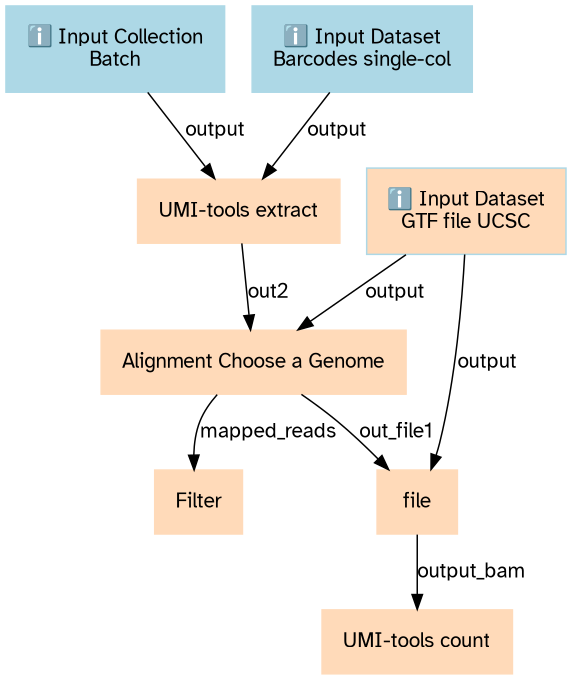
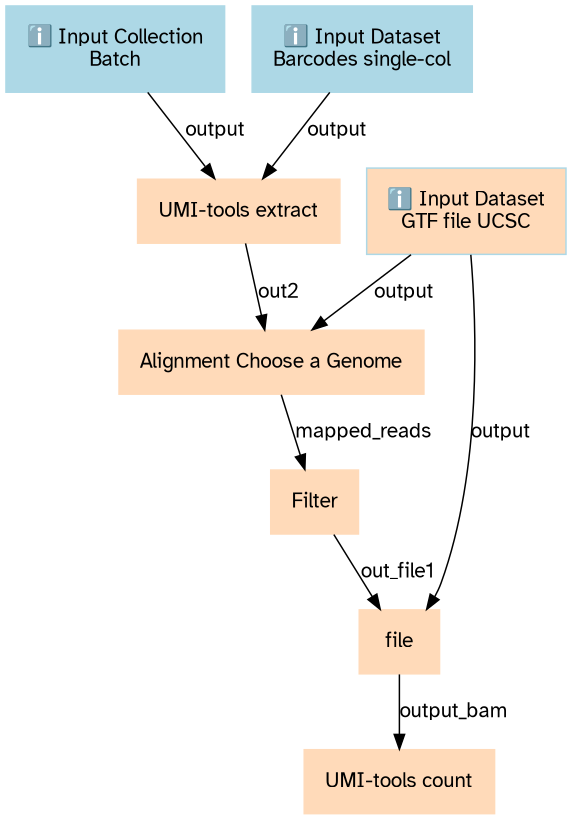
(341, 425) -> (353, 566)
